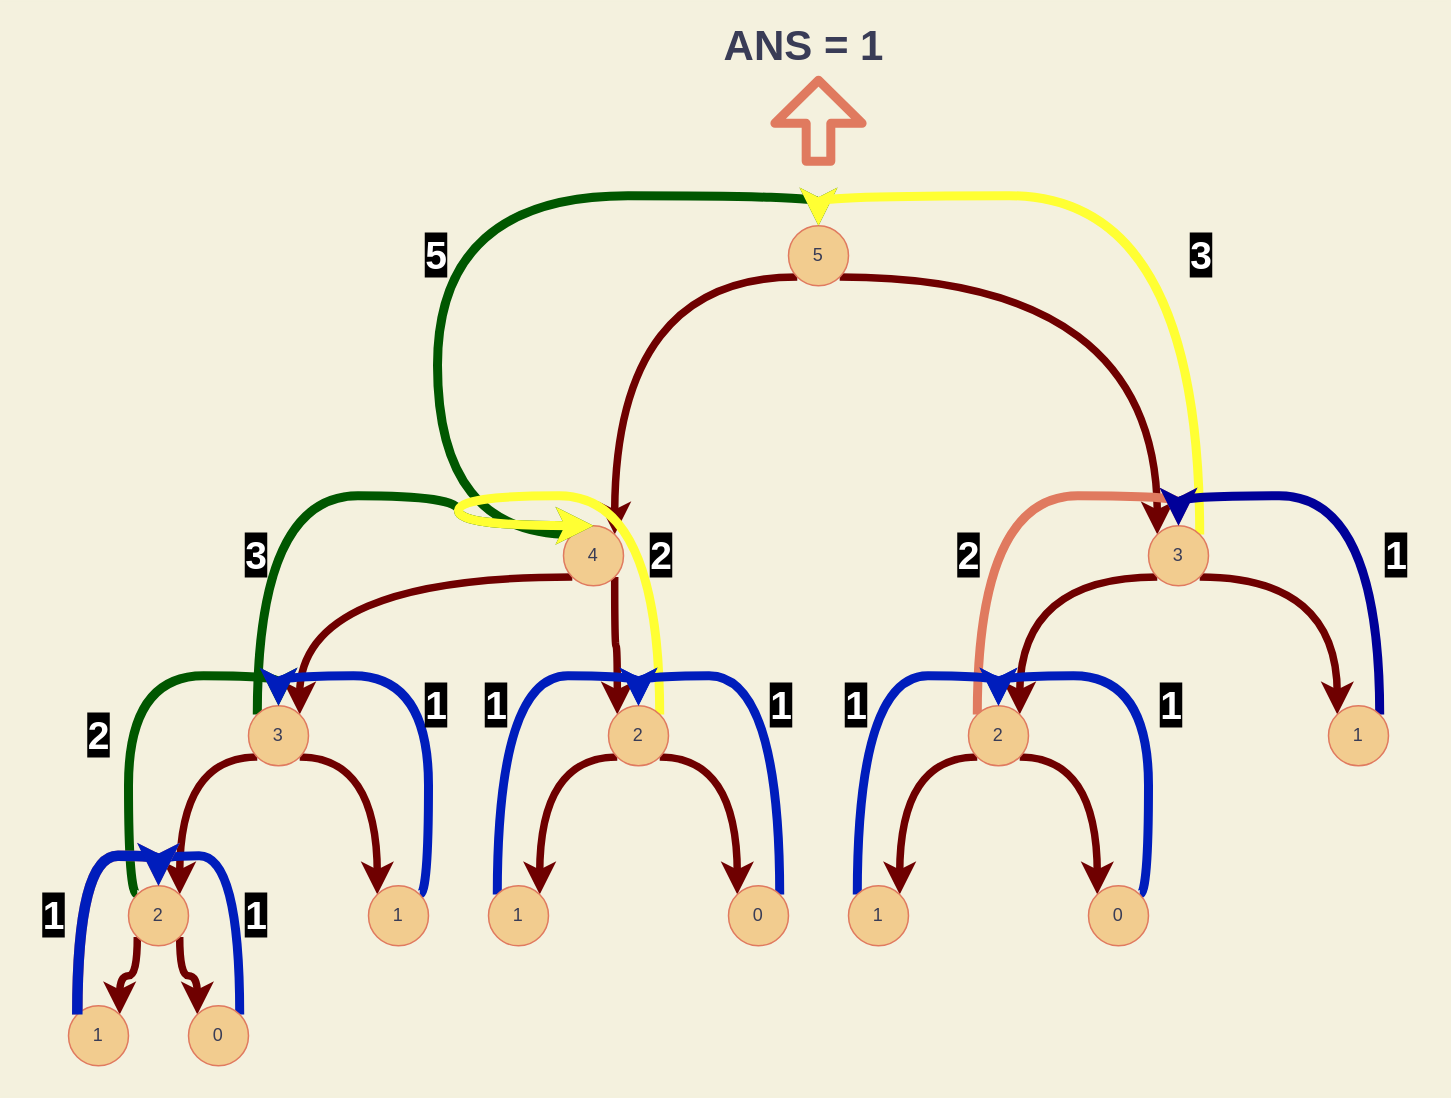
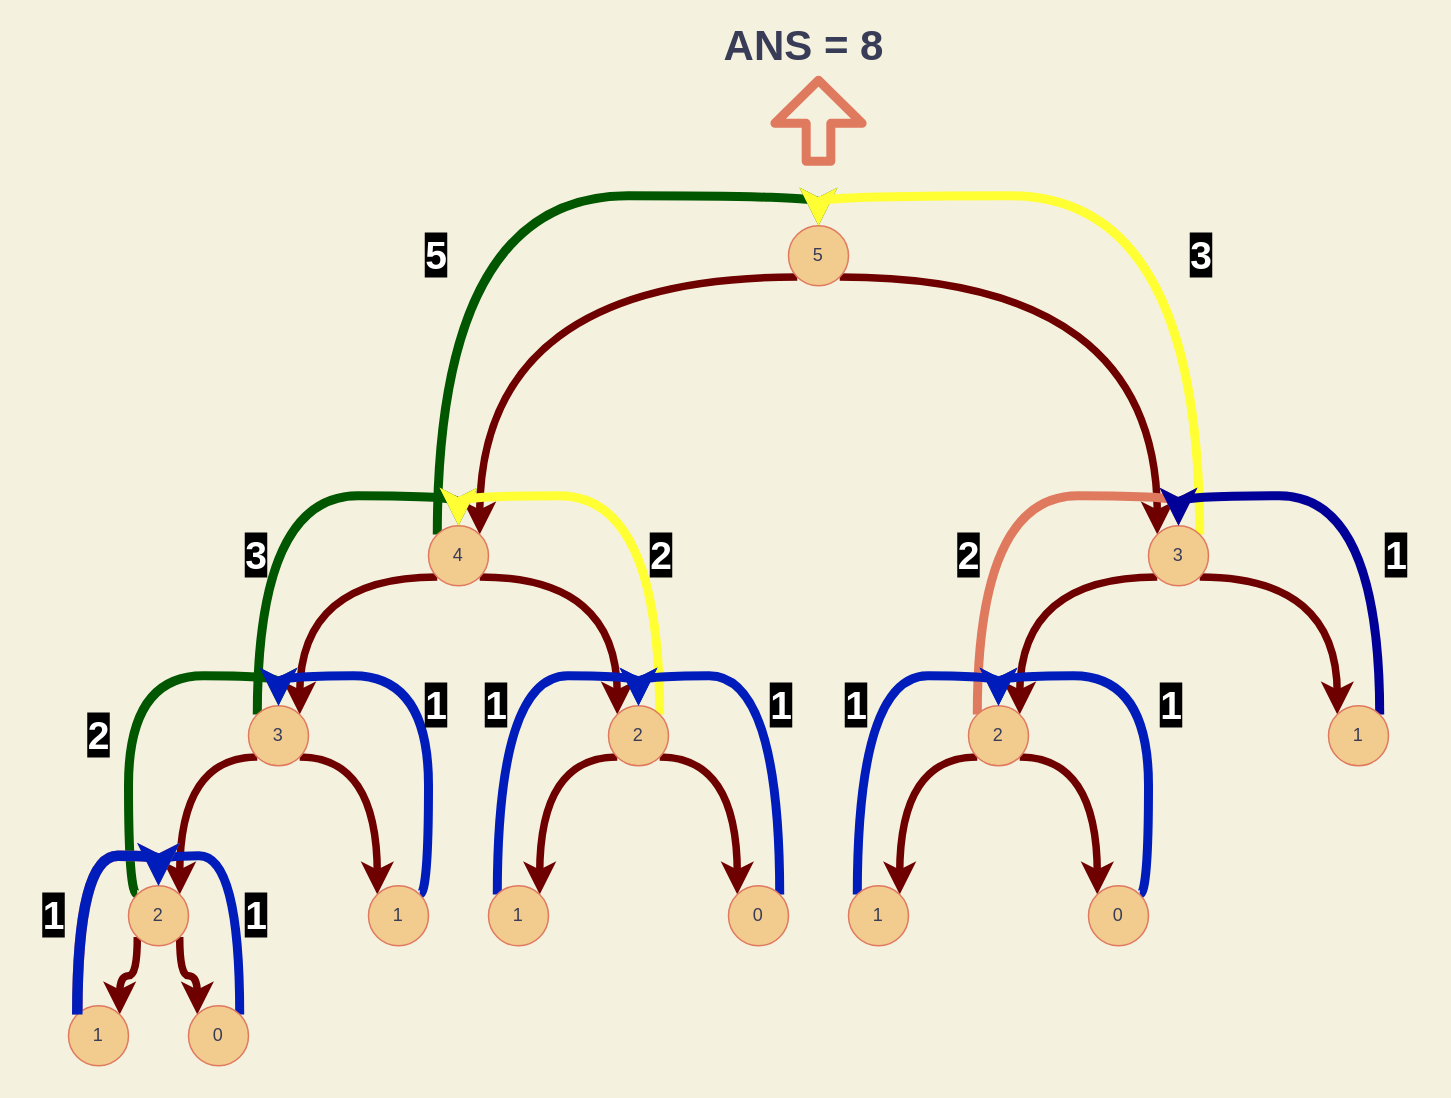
(804, 46) -> (804, 46)
(593, 556) -> (458, 556)
